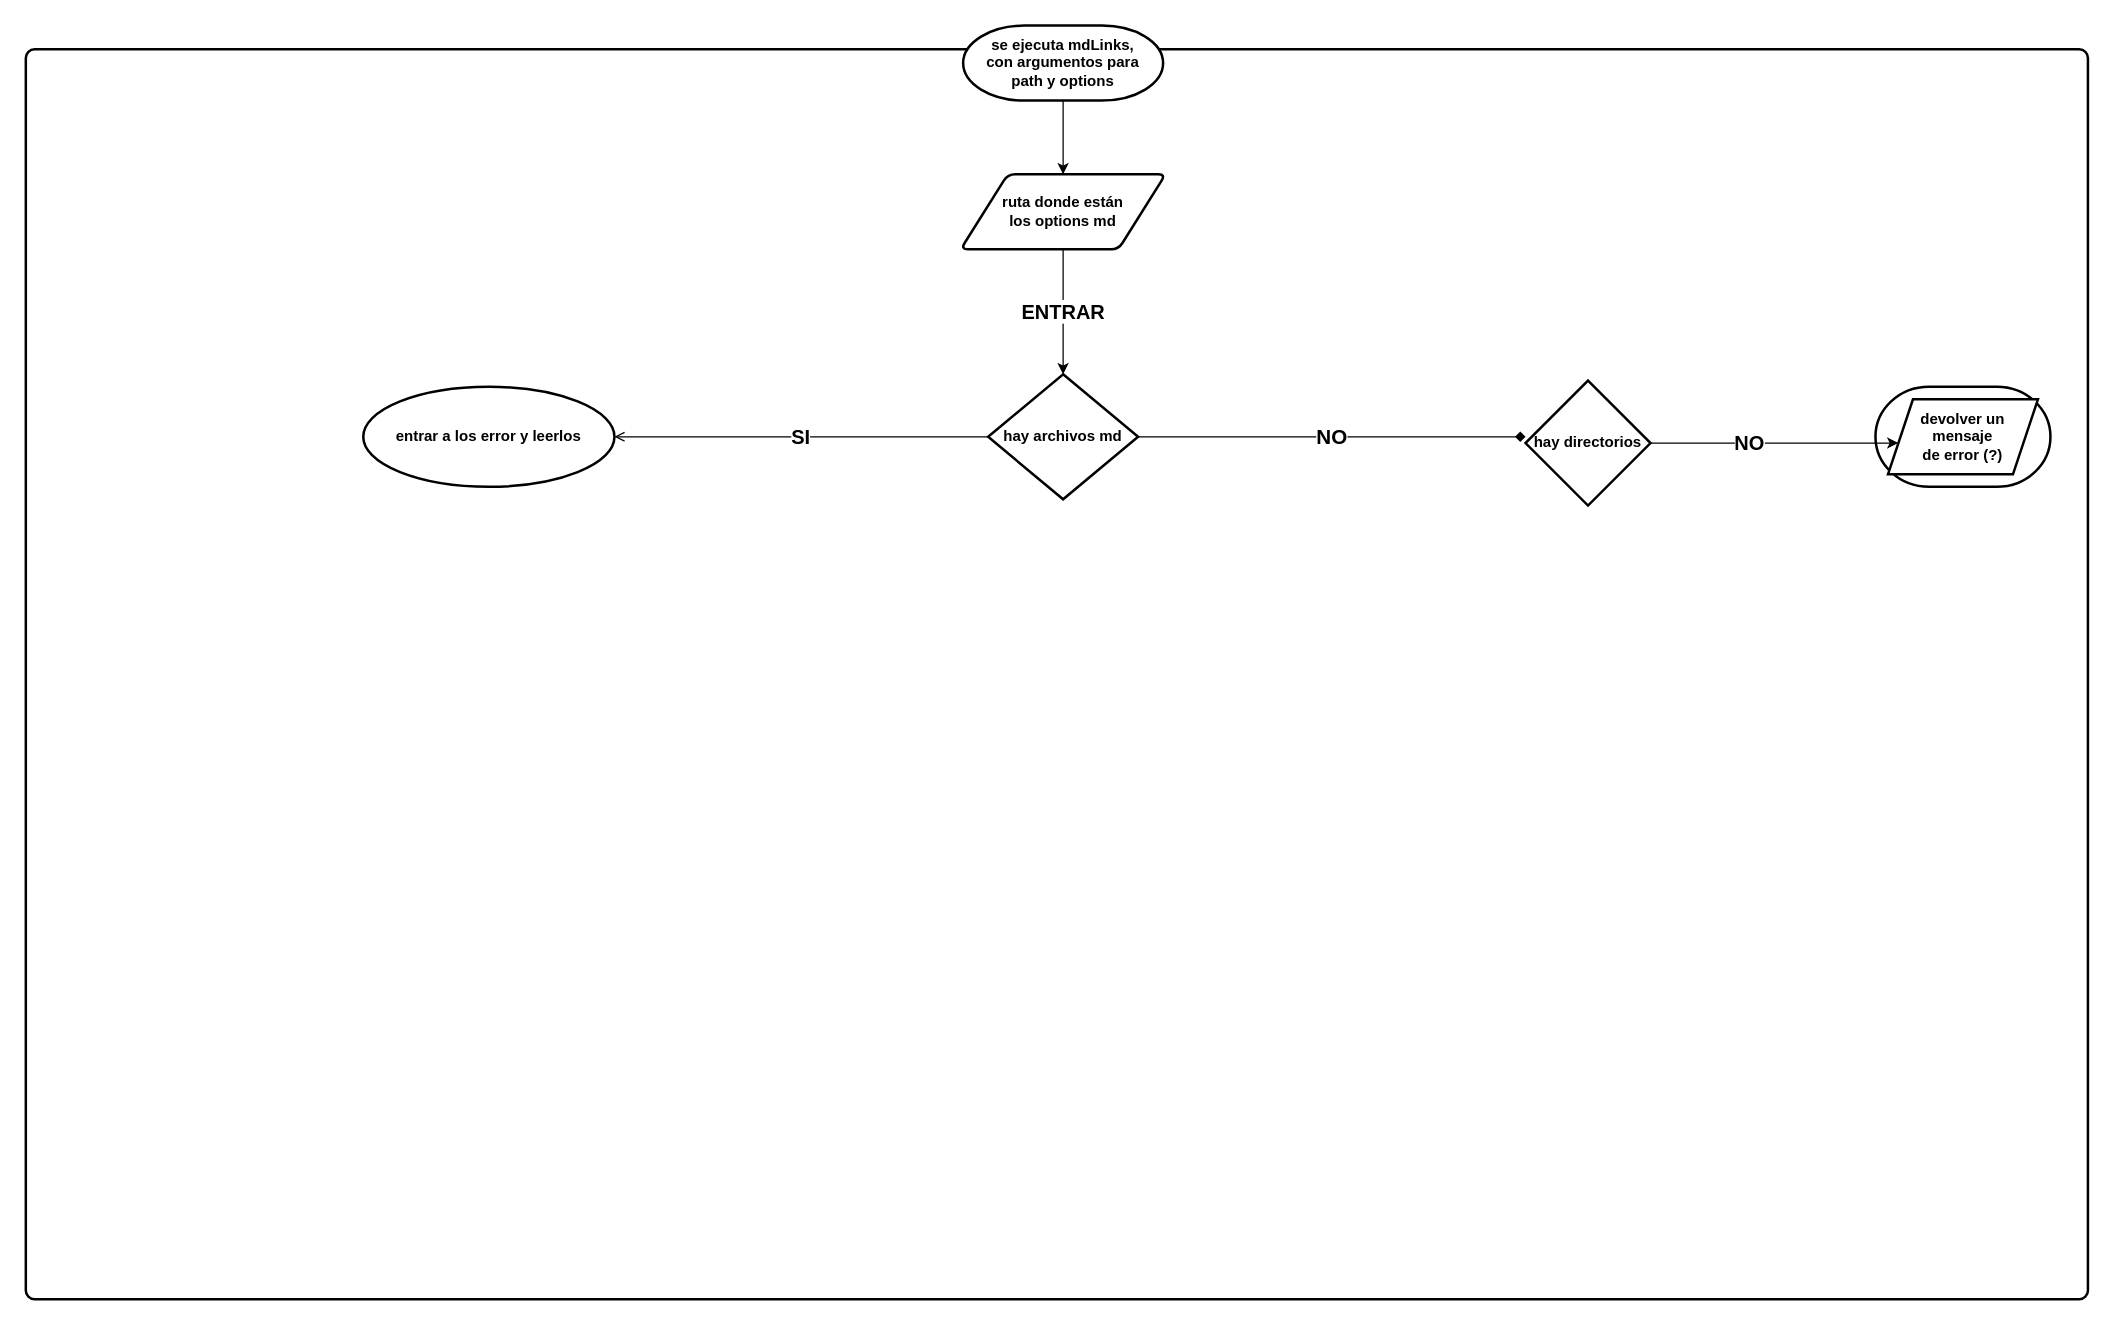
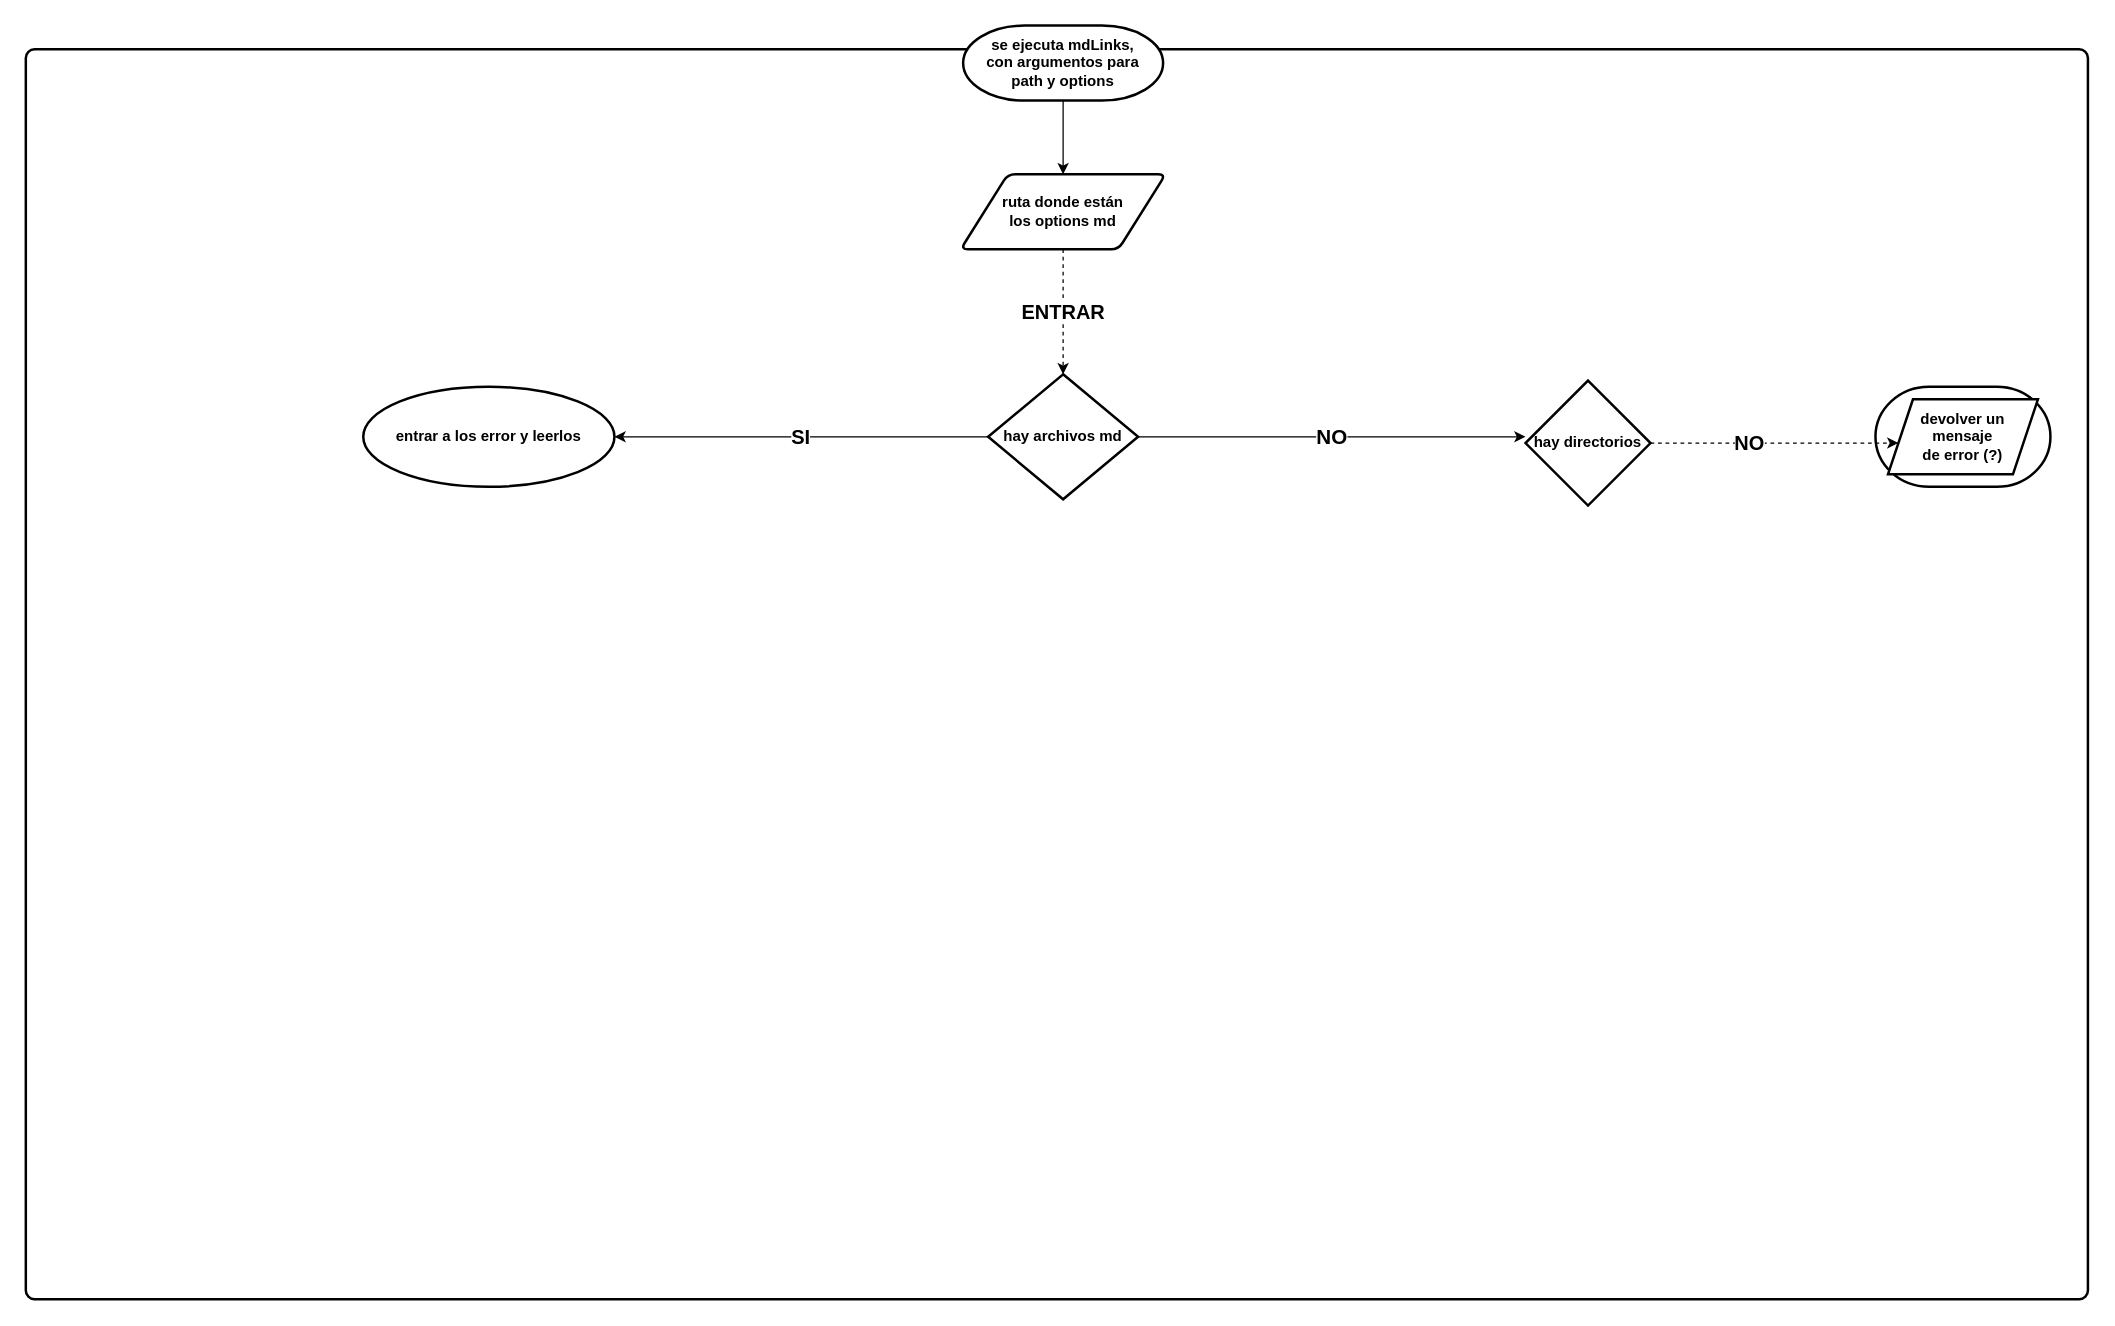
(1063, 276) -> (1063, 276)
(622, 437) -> (624, 437)
(1515, 437) -> (1516, 437)
(1827, 443) -> (1827, 443)
